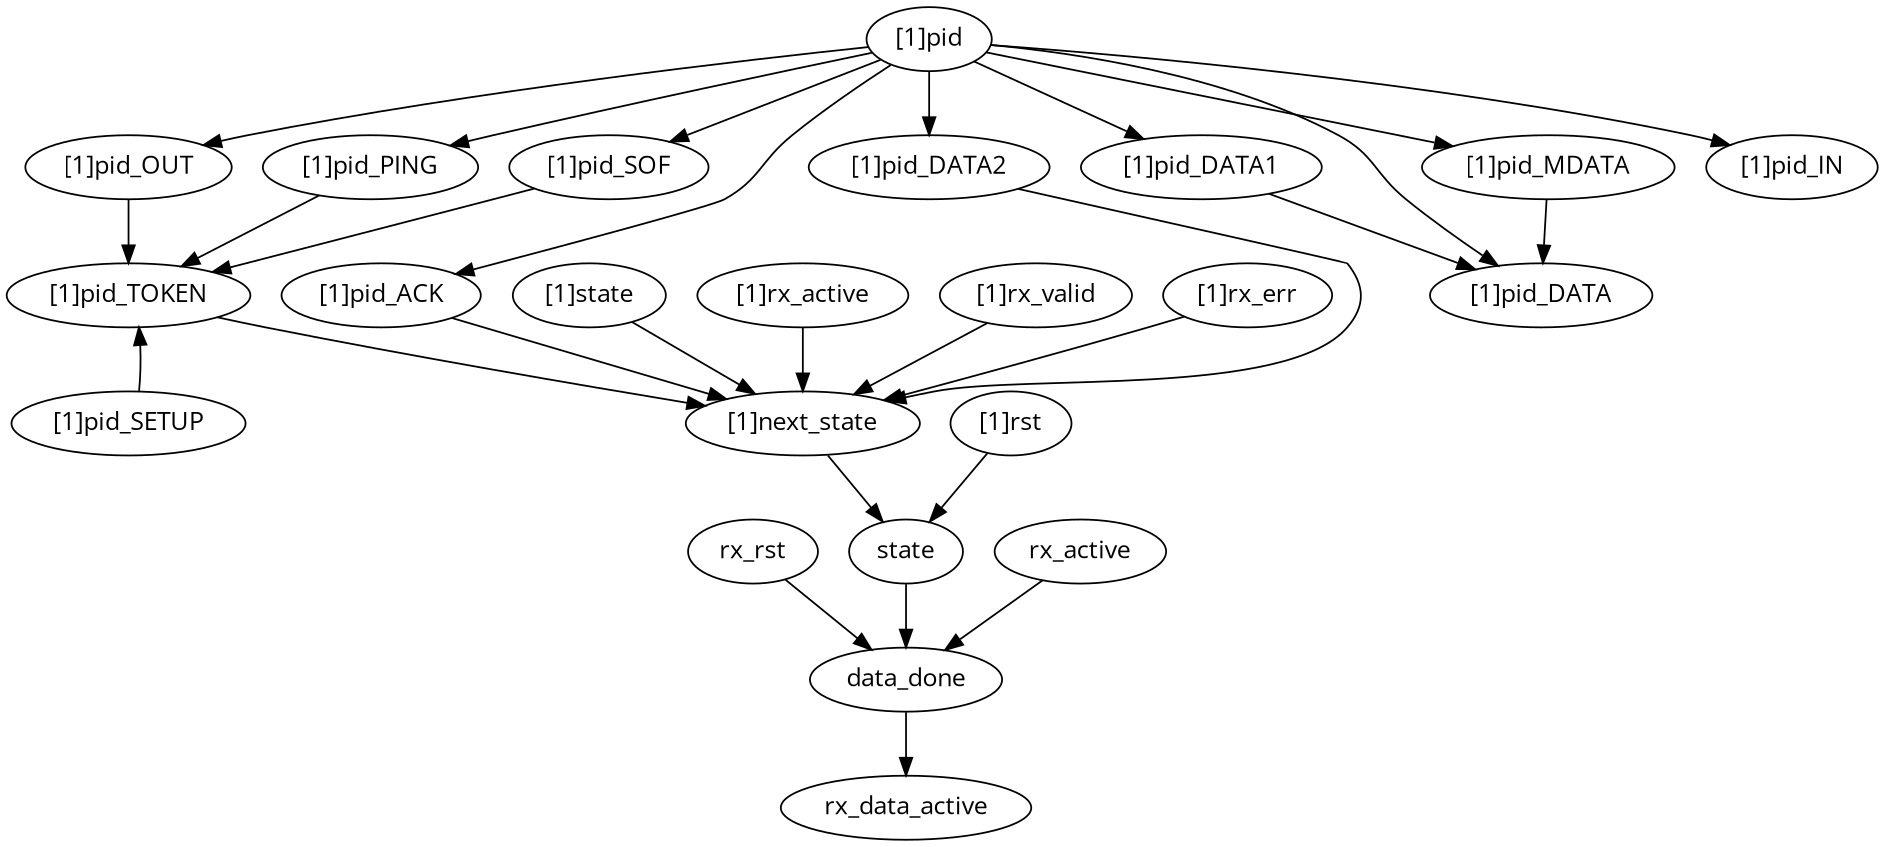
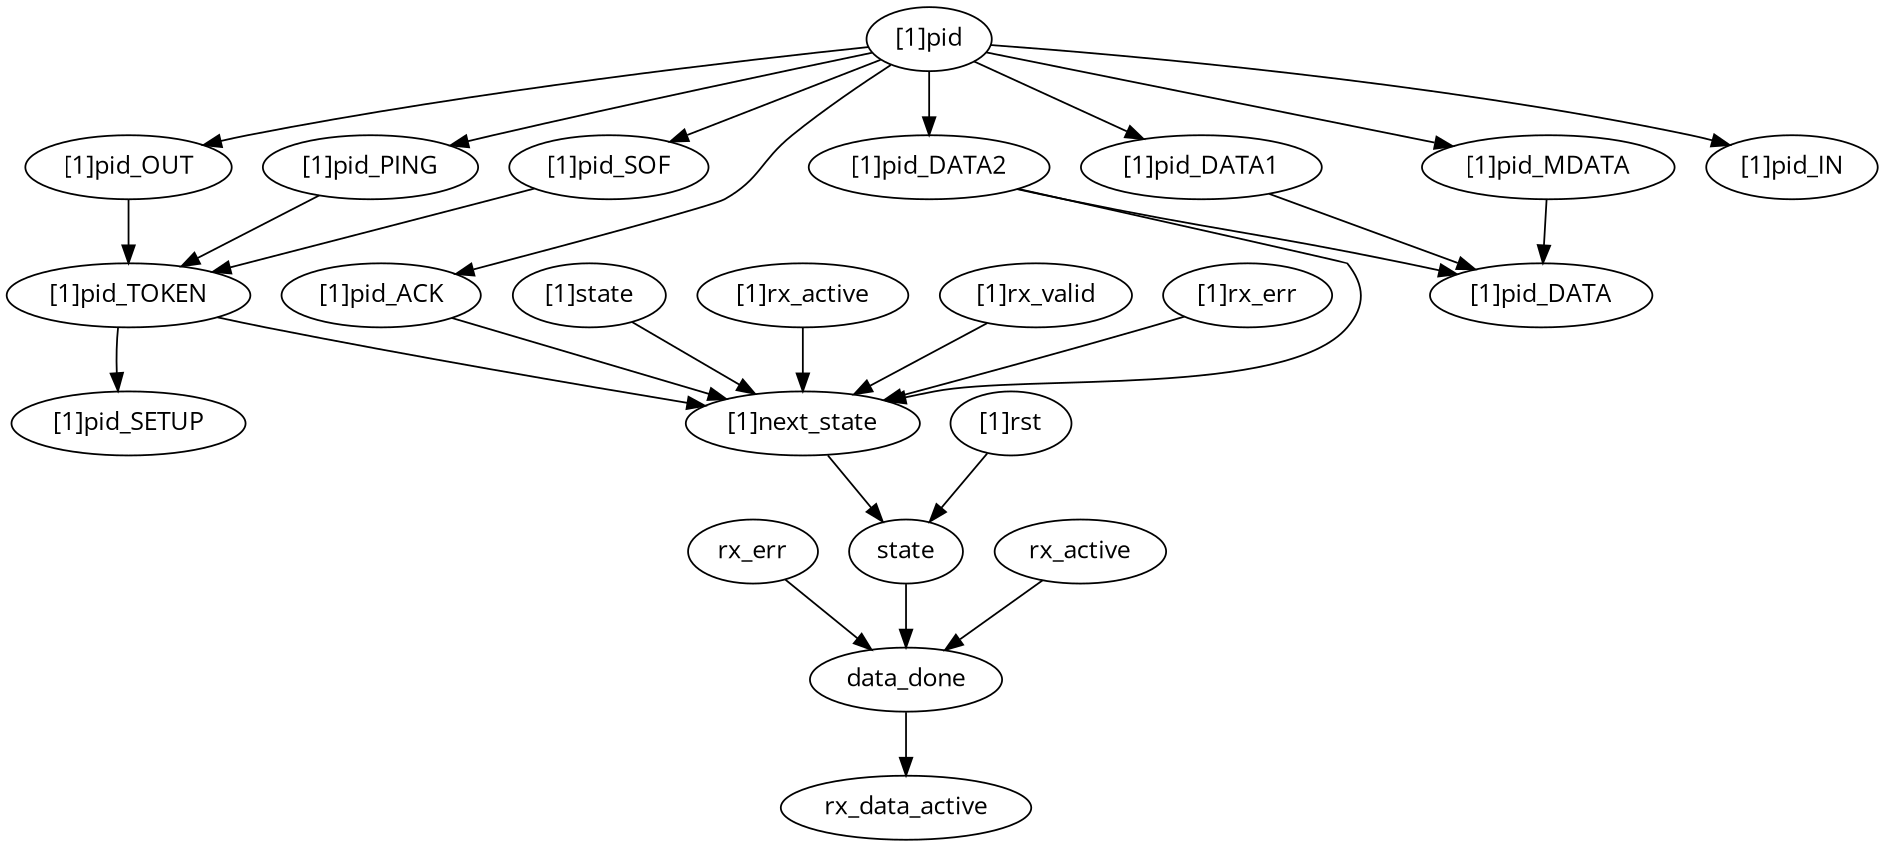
(1220, 88) -> (1334, 249)
(140, 368) -> (117, 350)
(753, 552) -> (753, 552)
